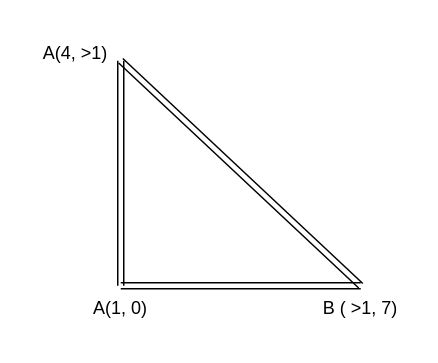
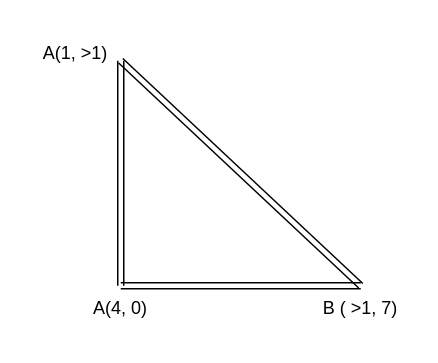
(76, 53) -> (76, 53)
(121, 308) -> (121, 308)
